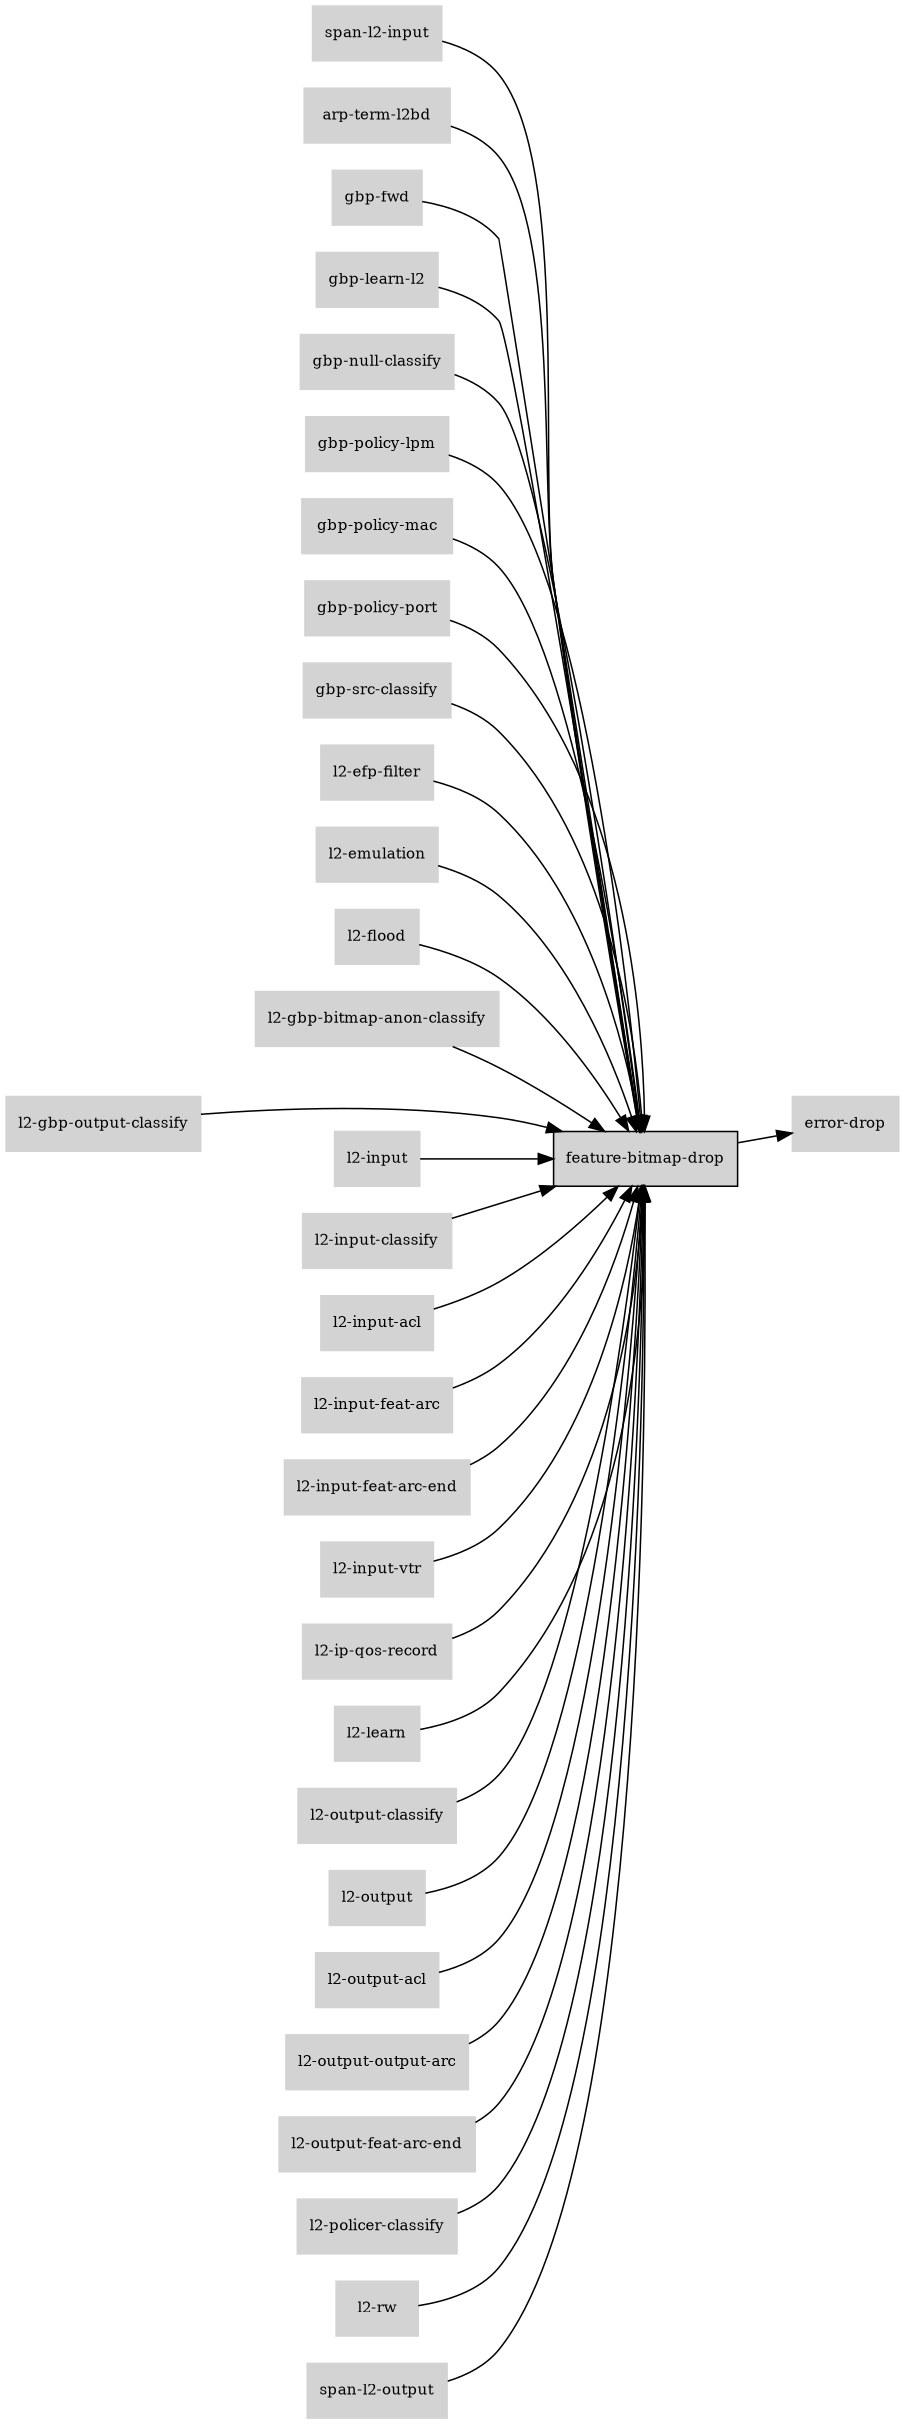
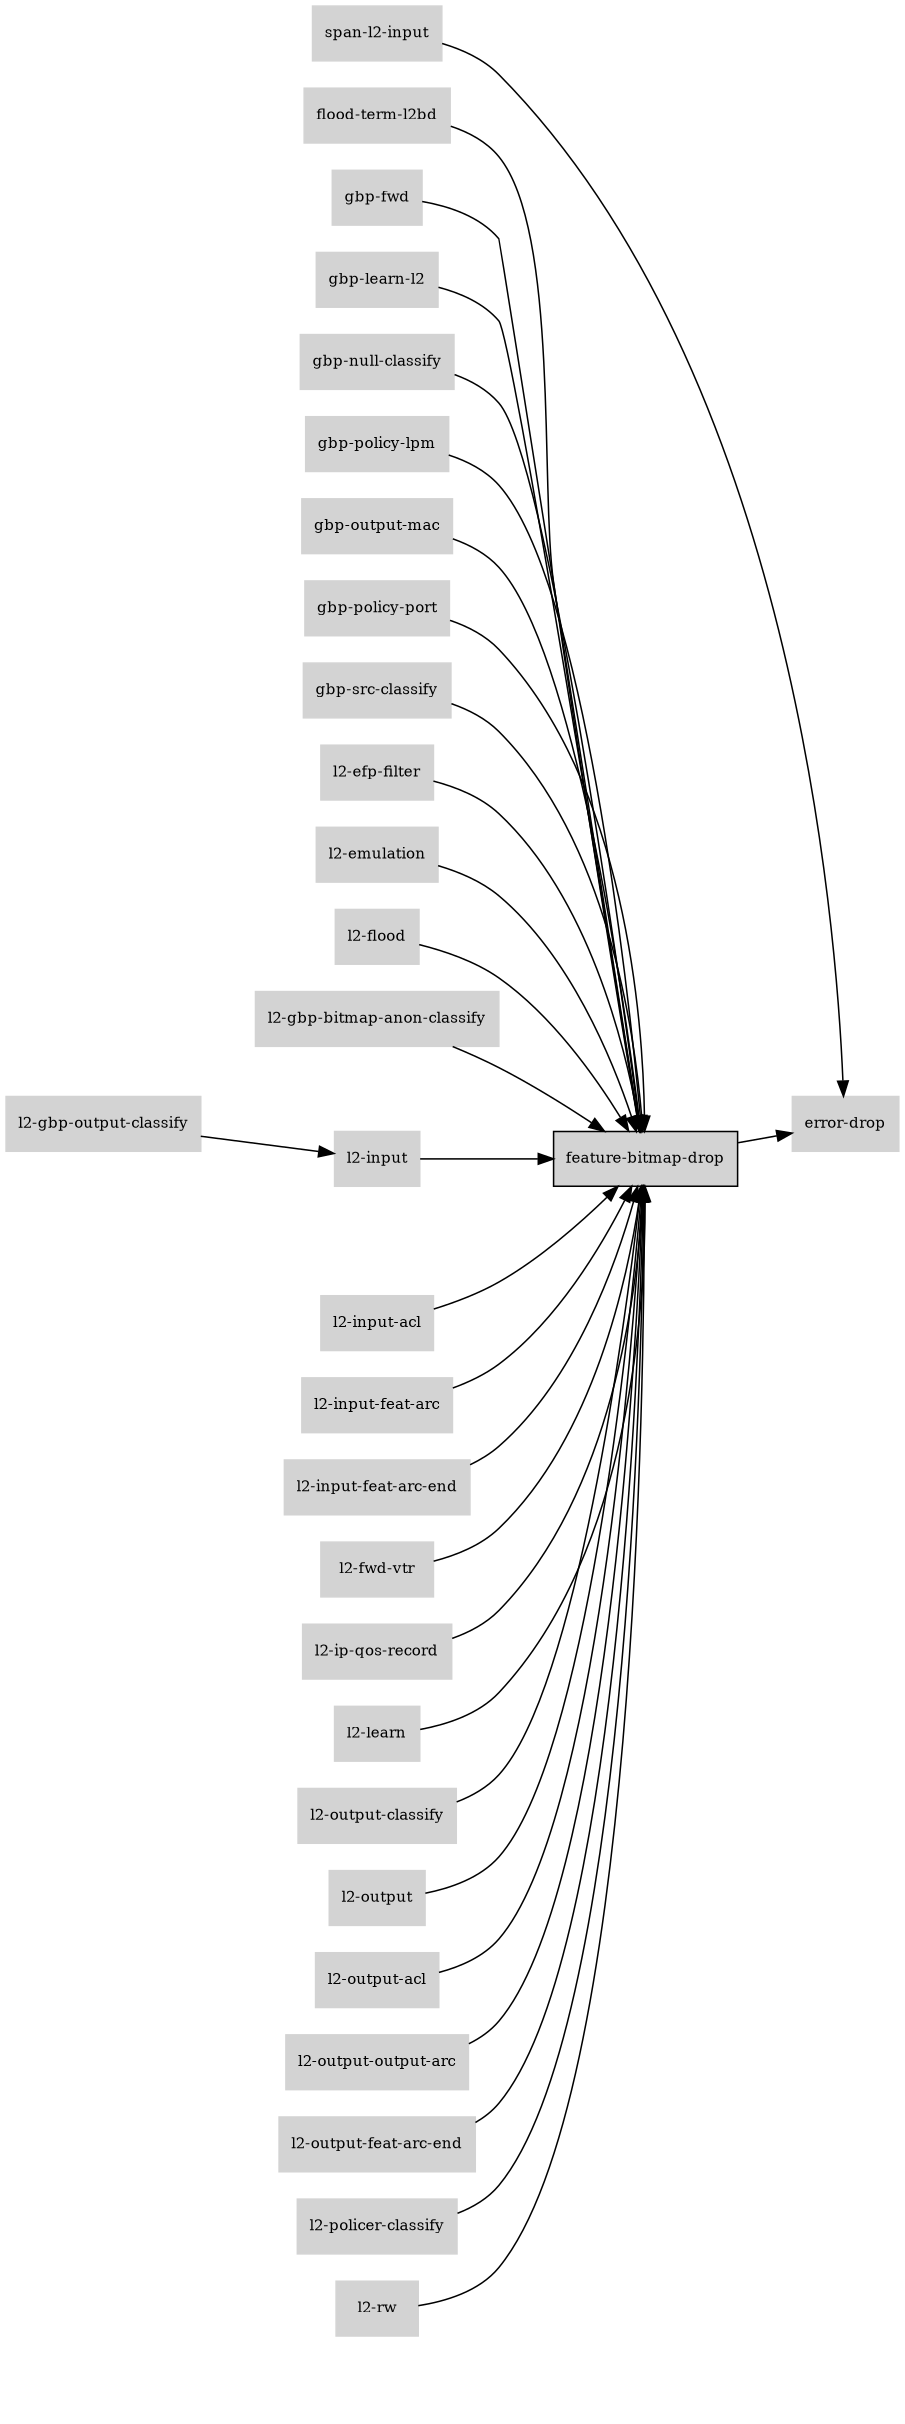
(377, 116) -> (377, 116)
(377, 526) -> (377, 526)
(552, 561) -> (745, 516)
(375, 1109) -> (260, 1144)
(377, 1241) -> none
(377, 1570) -> (377, 1570)
(377, 2391) -> none
